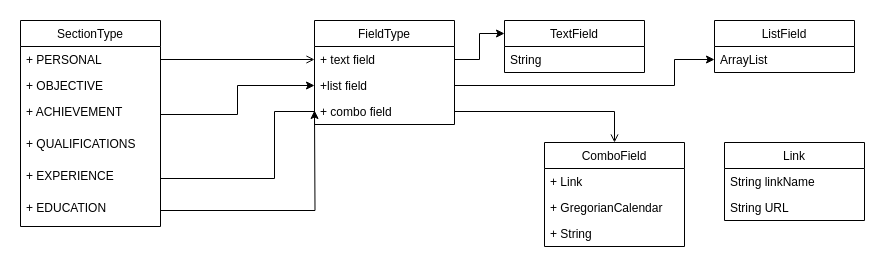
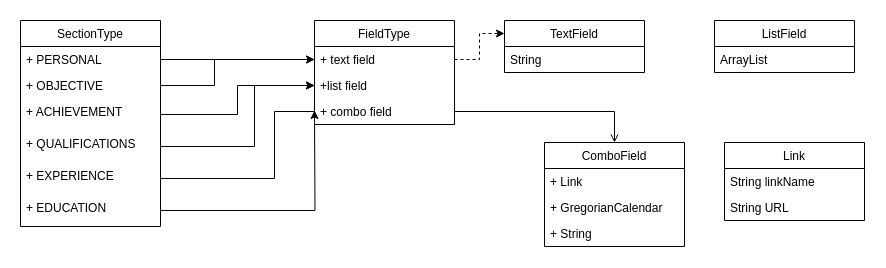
(480, 51) -> (480, 51)
none -> (200, 86)
(594, 86) -> none
none -> (237, 147)
